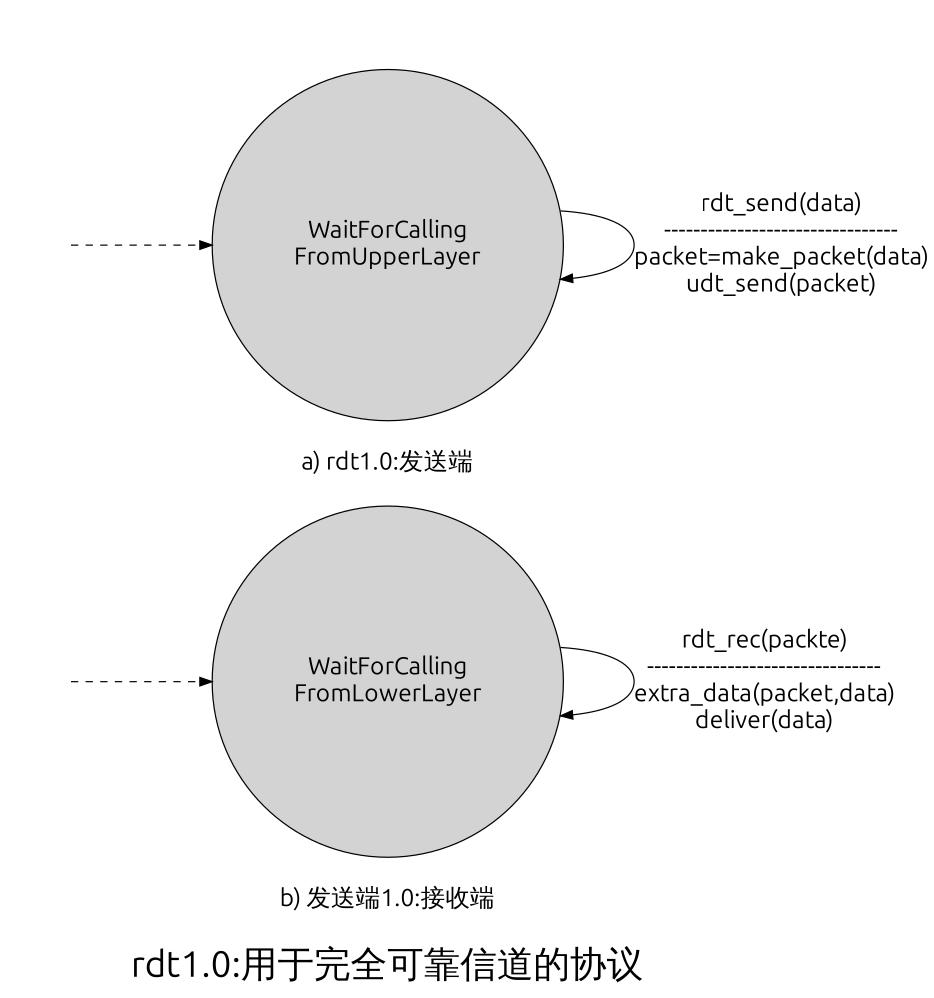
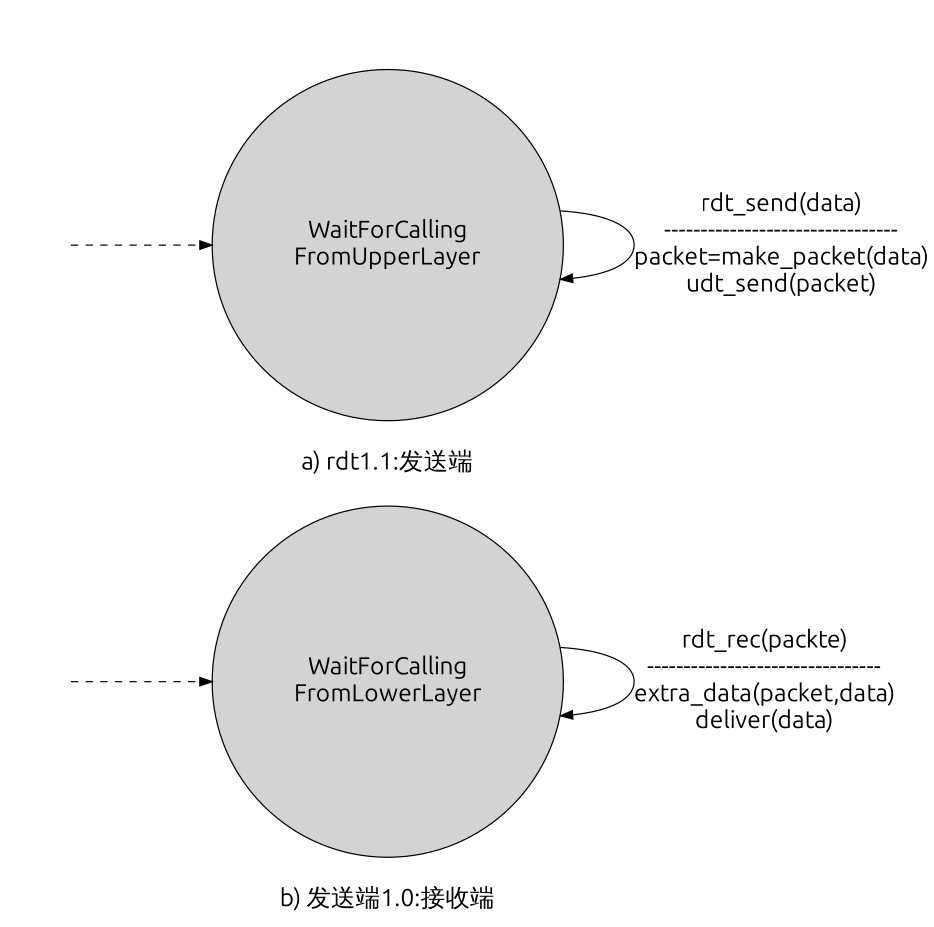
(388, 463) -> (388, 463)
(388, 968) -> none
